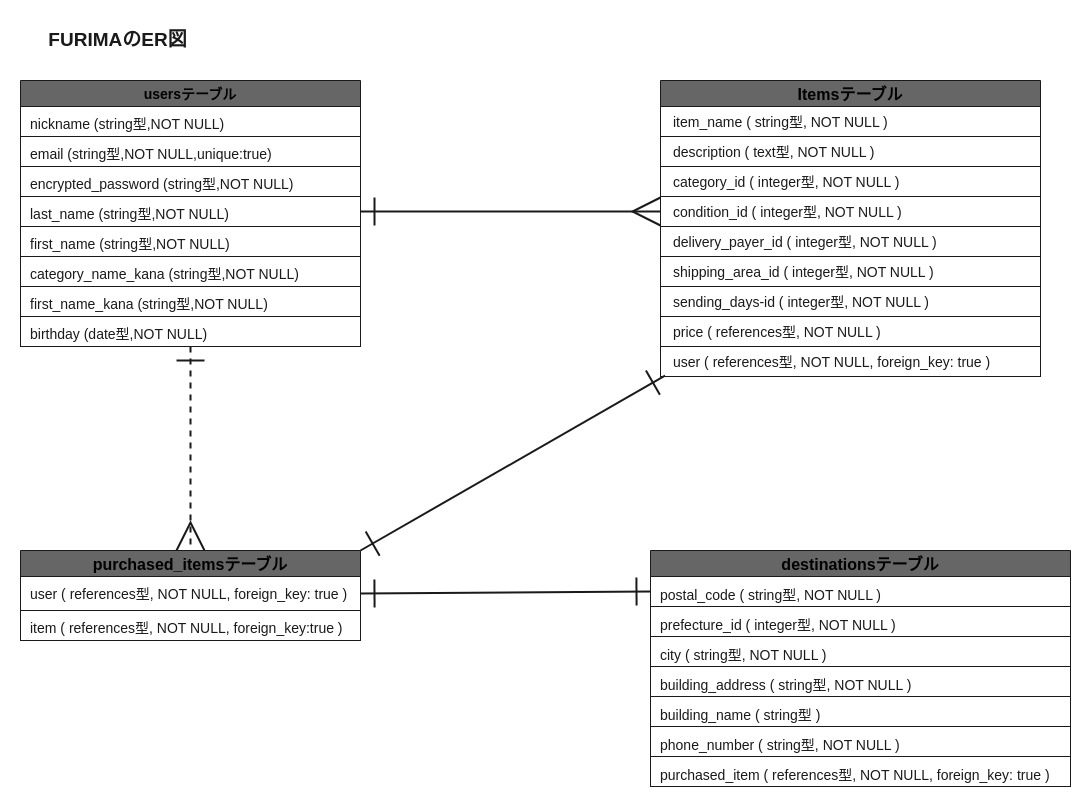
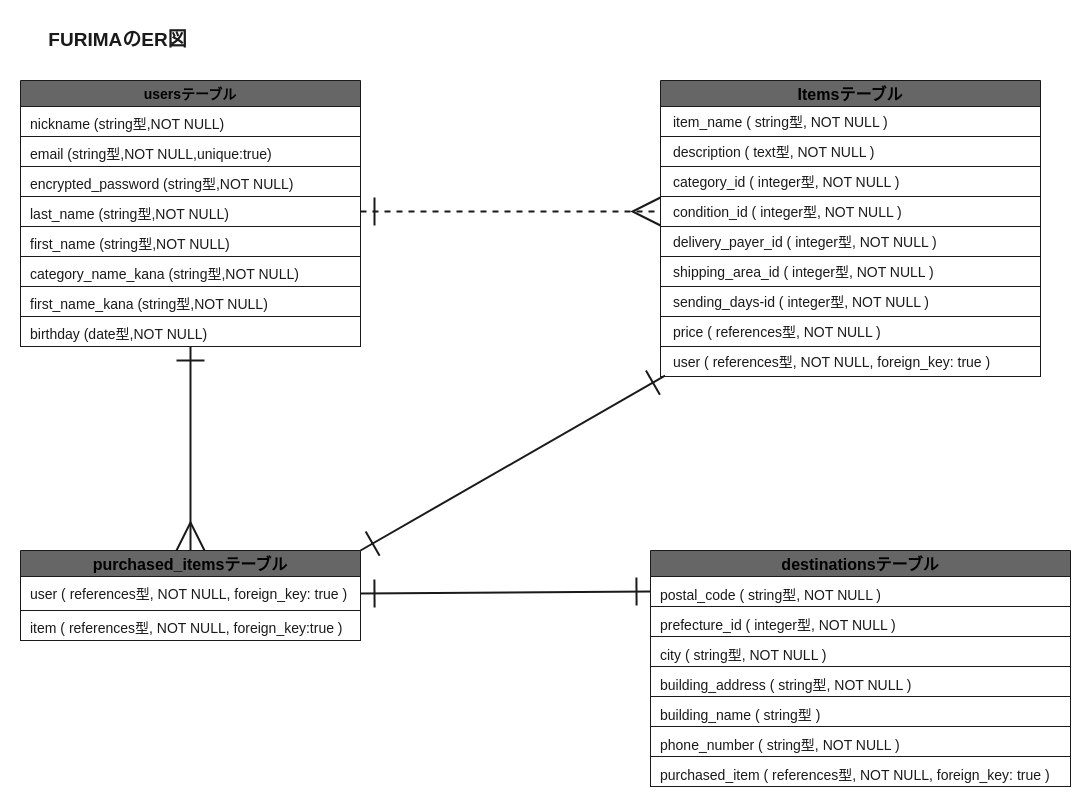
(493, 212) -> (493, 212)
(191, 431) -> (191, 431)
